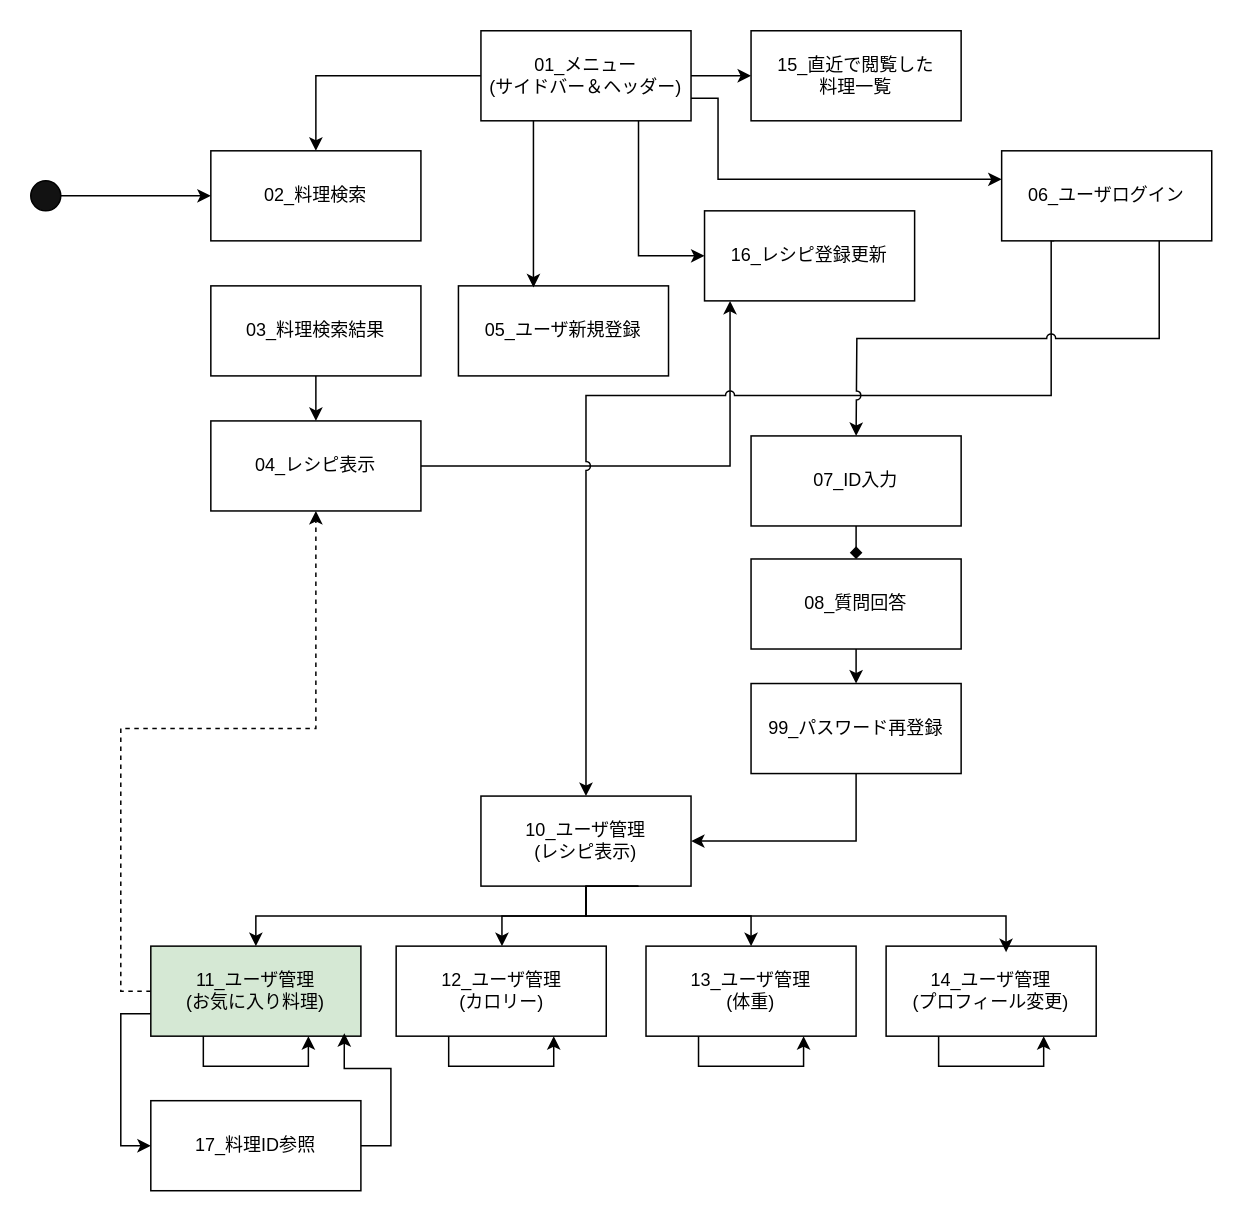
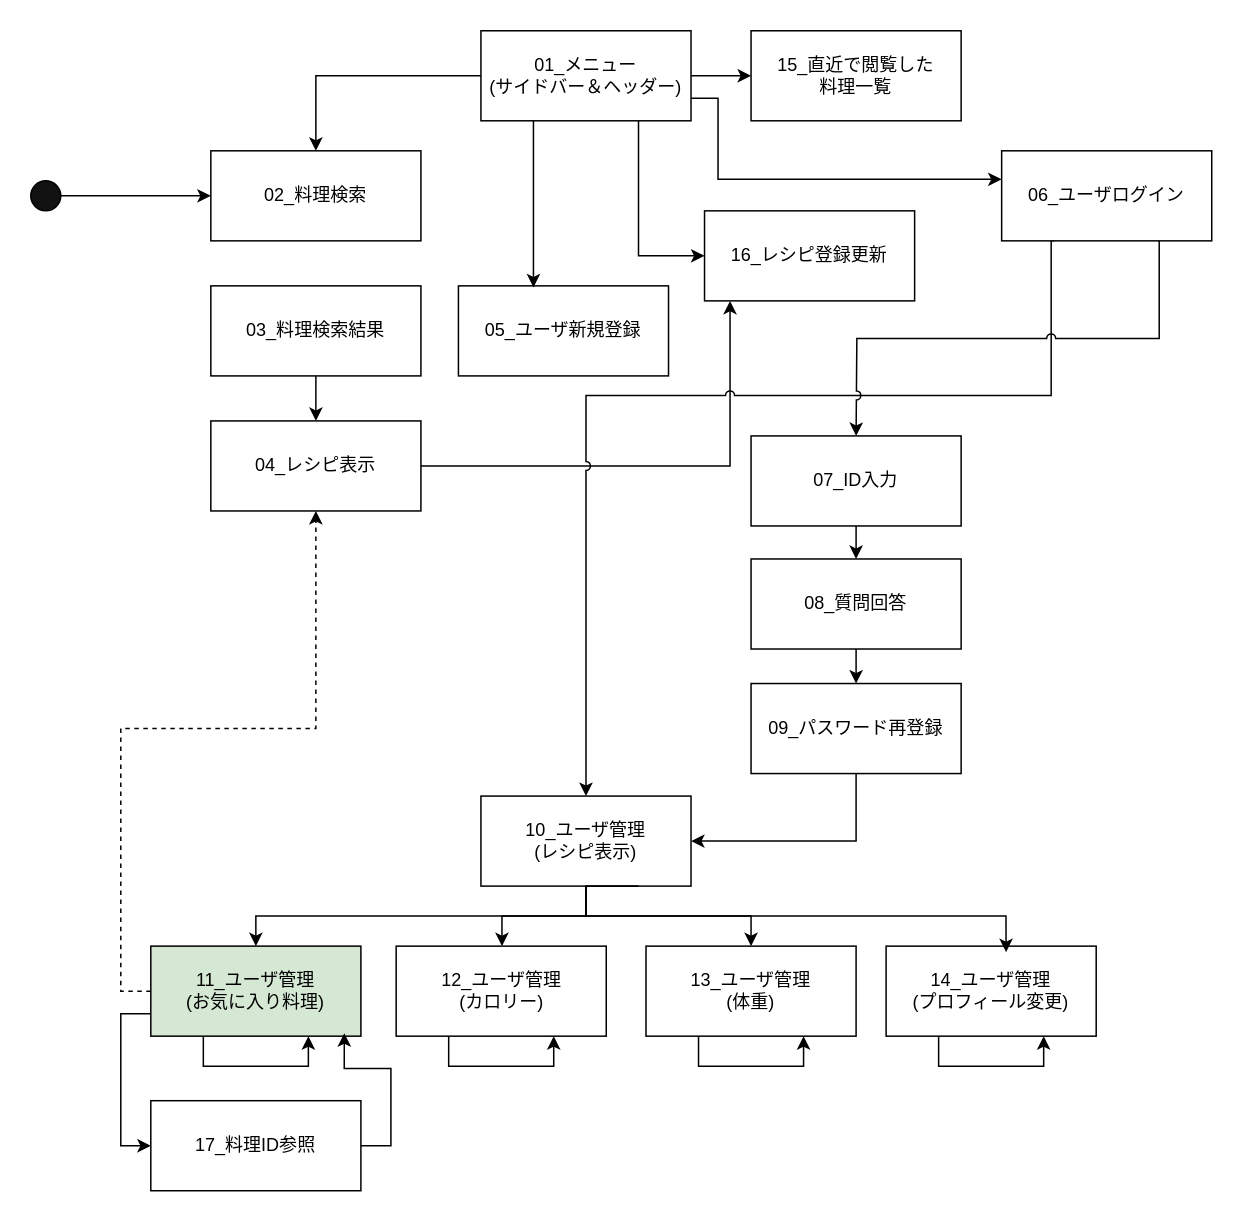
(856, 546) -> (856, 547)
(856, 728) -> (856, 728)
